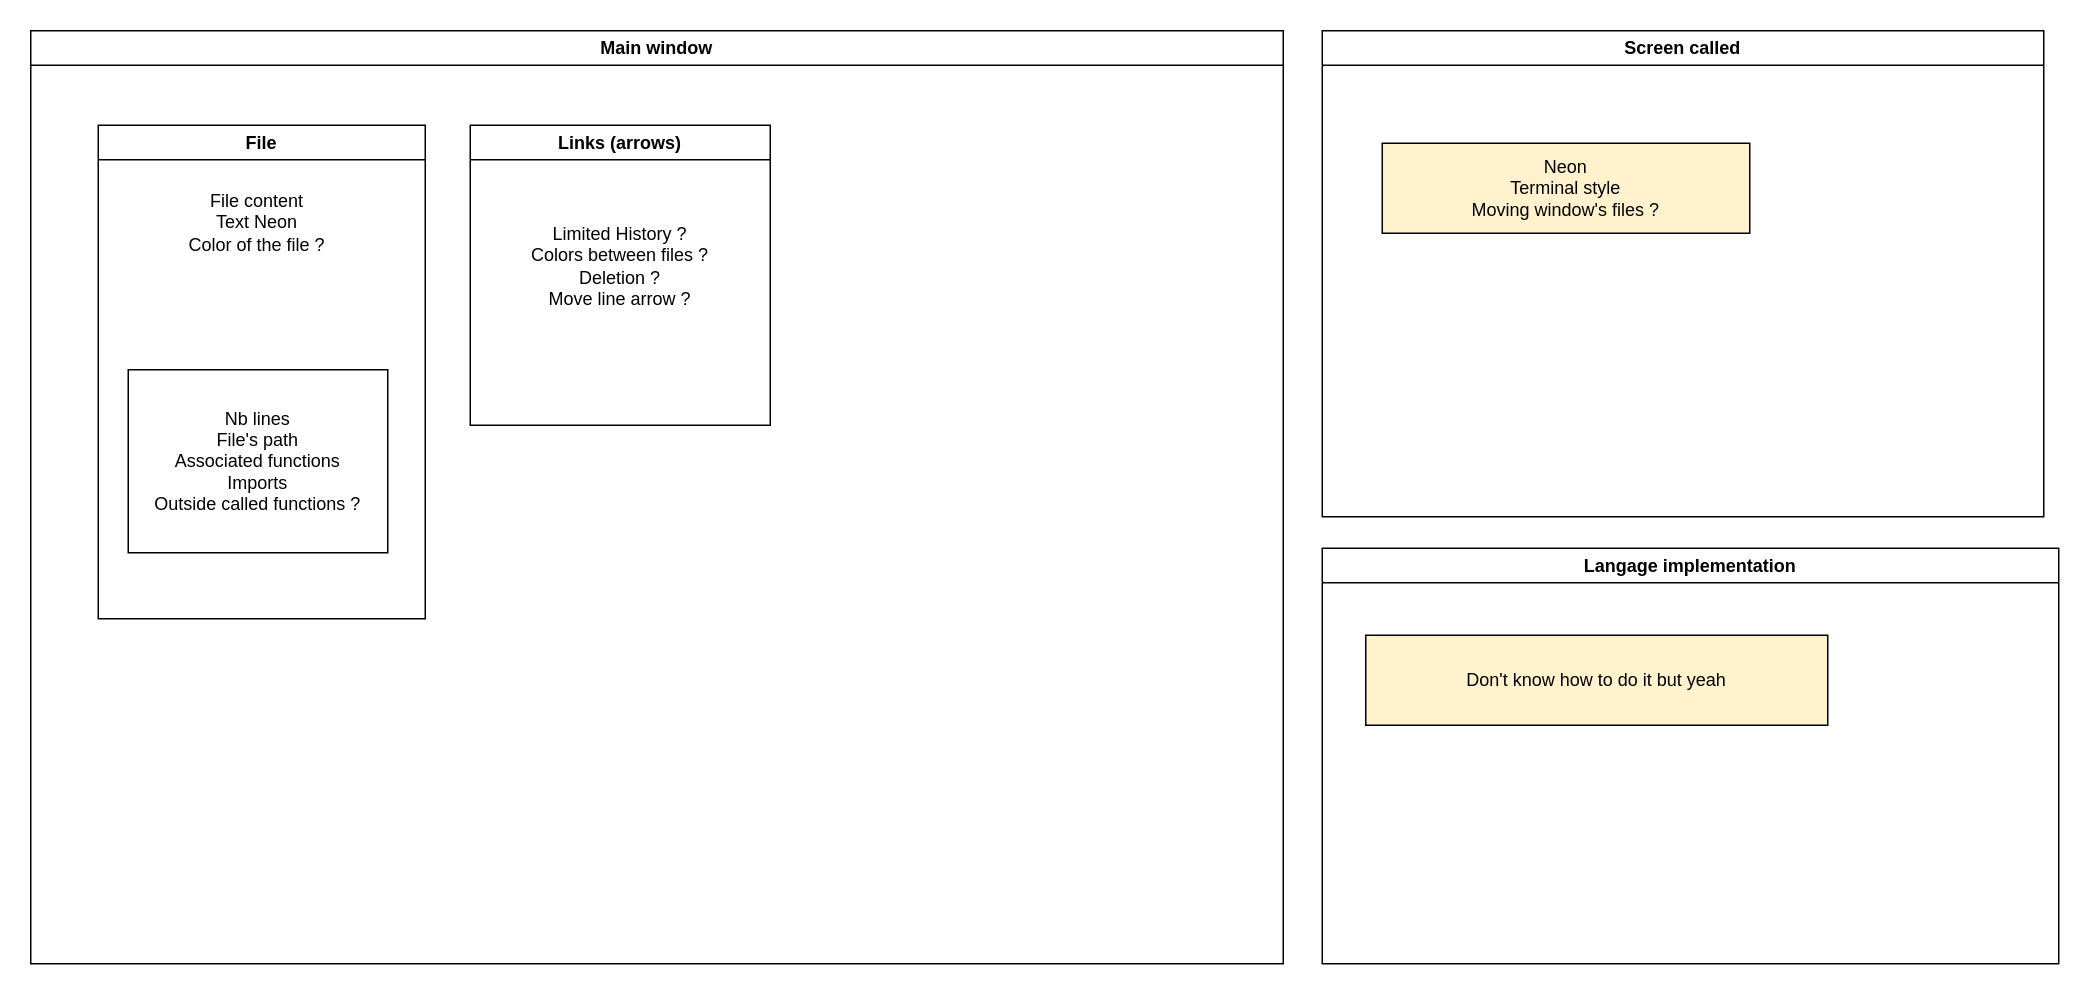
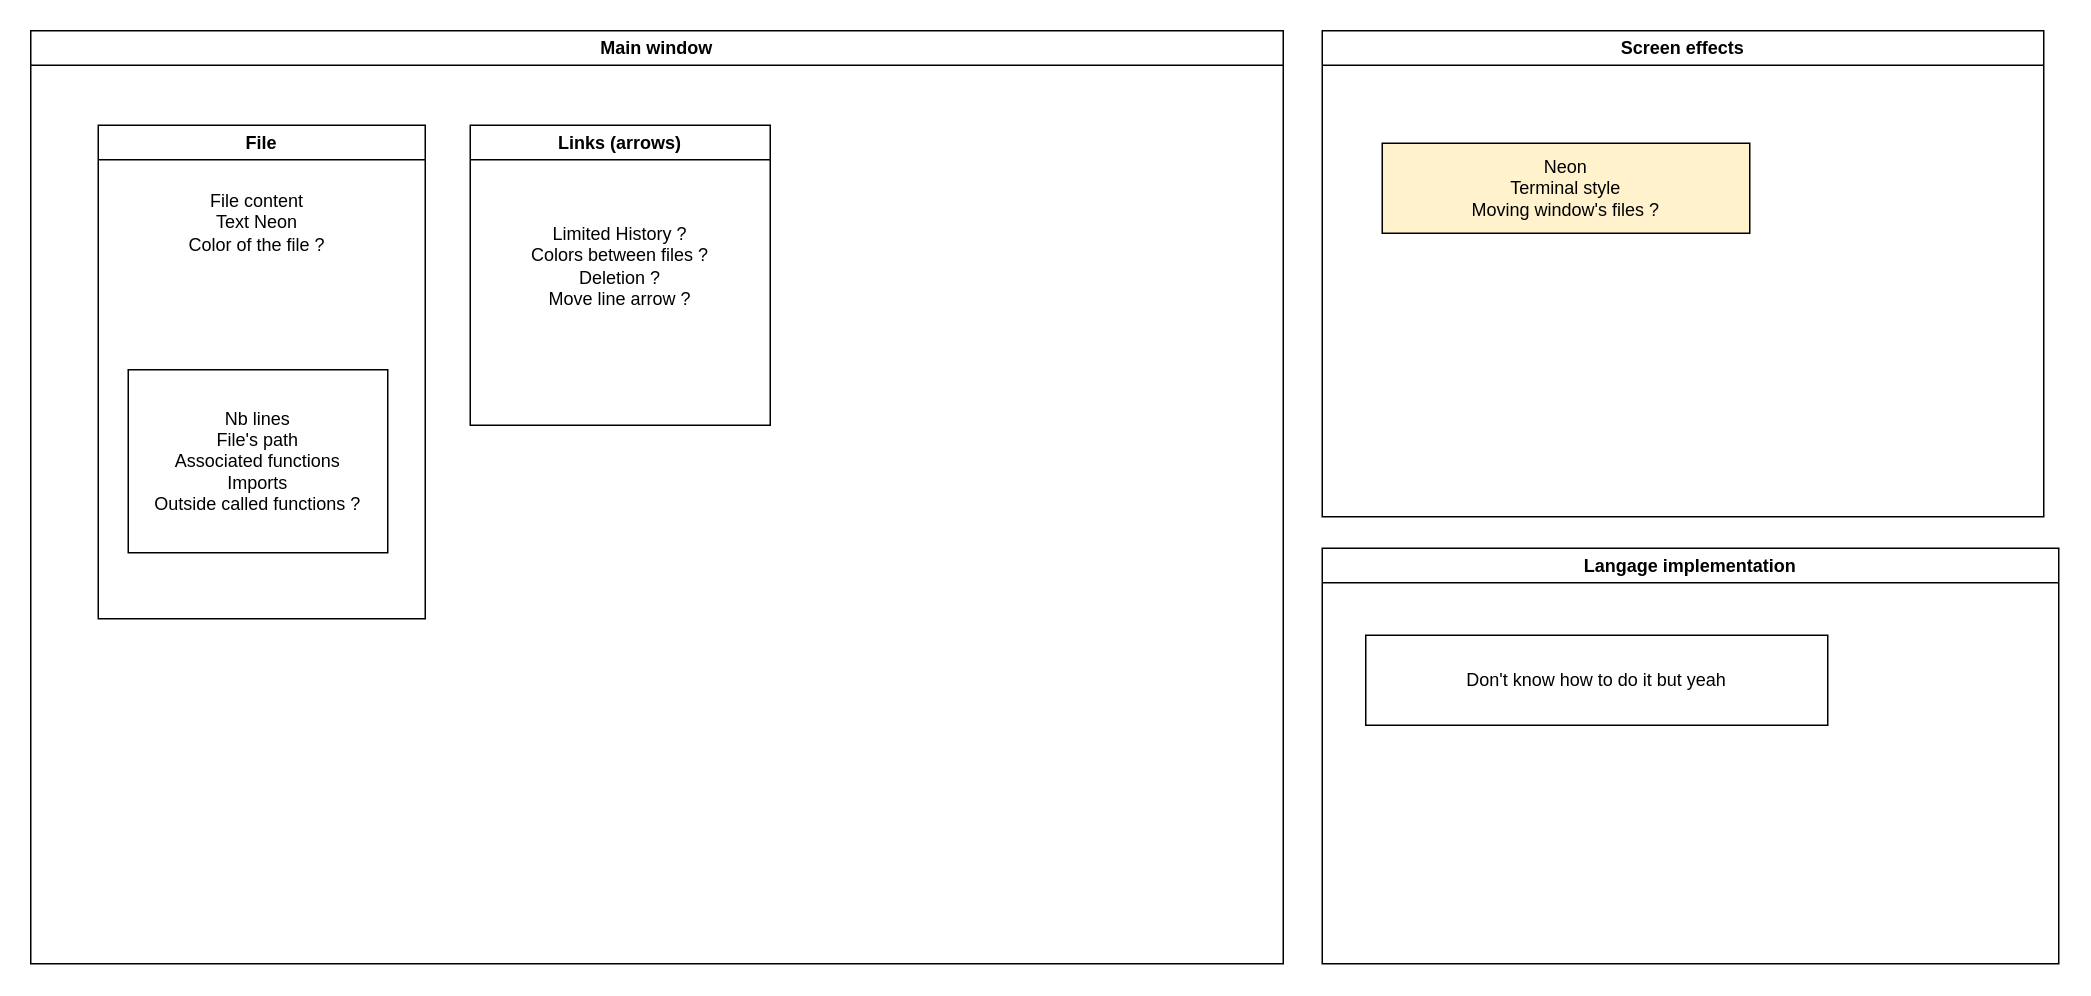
(1683, 49) -> (1683, 49)
(1597, 680) -> (1597, 680)
